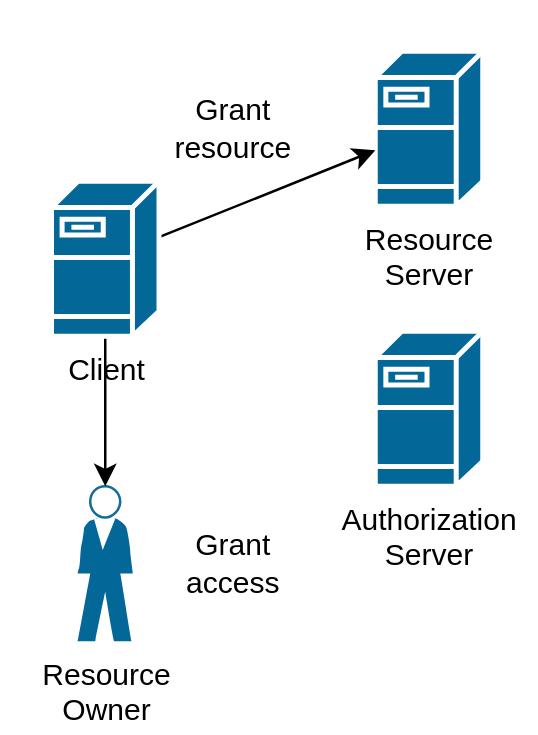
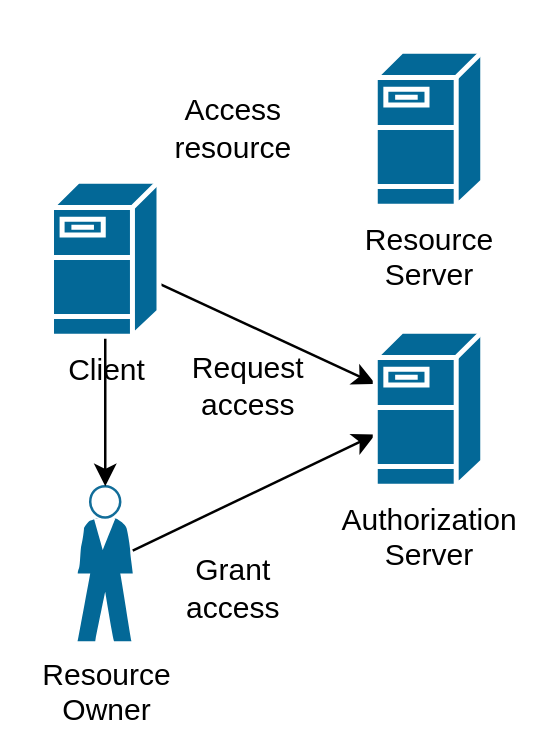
(234, 129) -> (234, 129)
(260, 197) -> (260, 330)
none -> (249, 386)
none -> (247, 496)
(234, 564) -> (234, 589)
